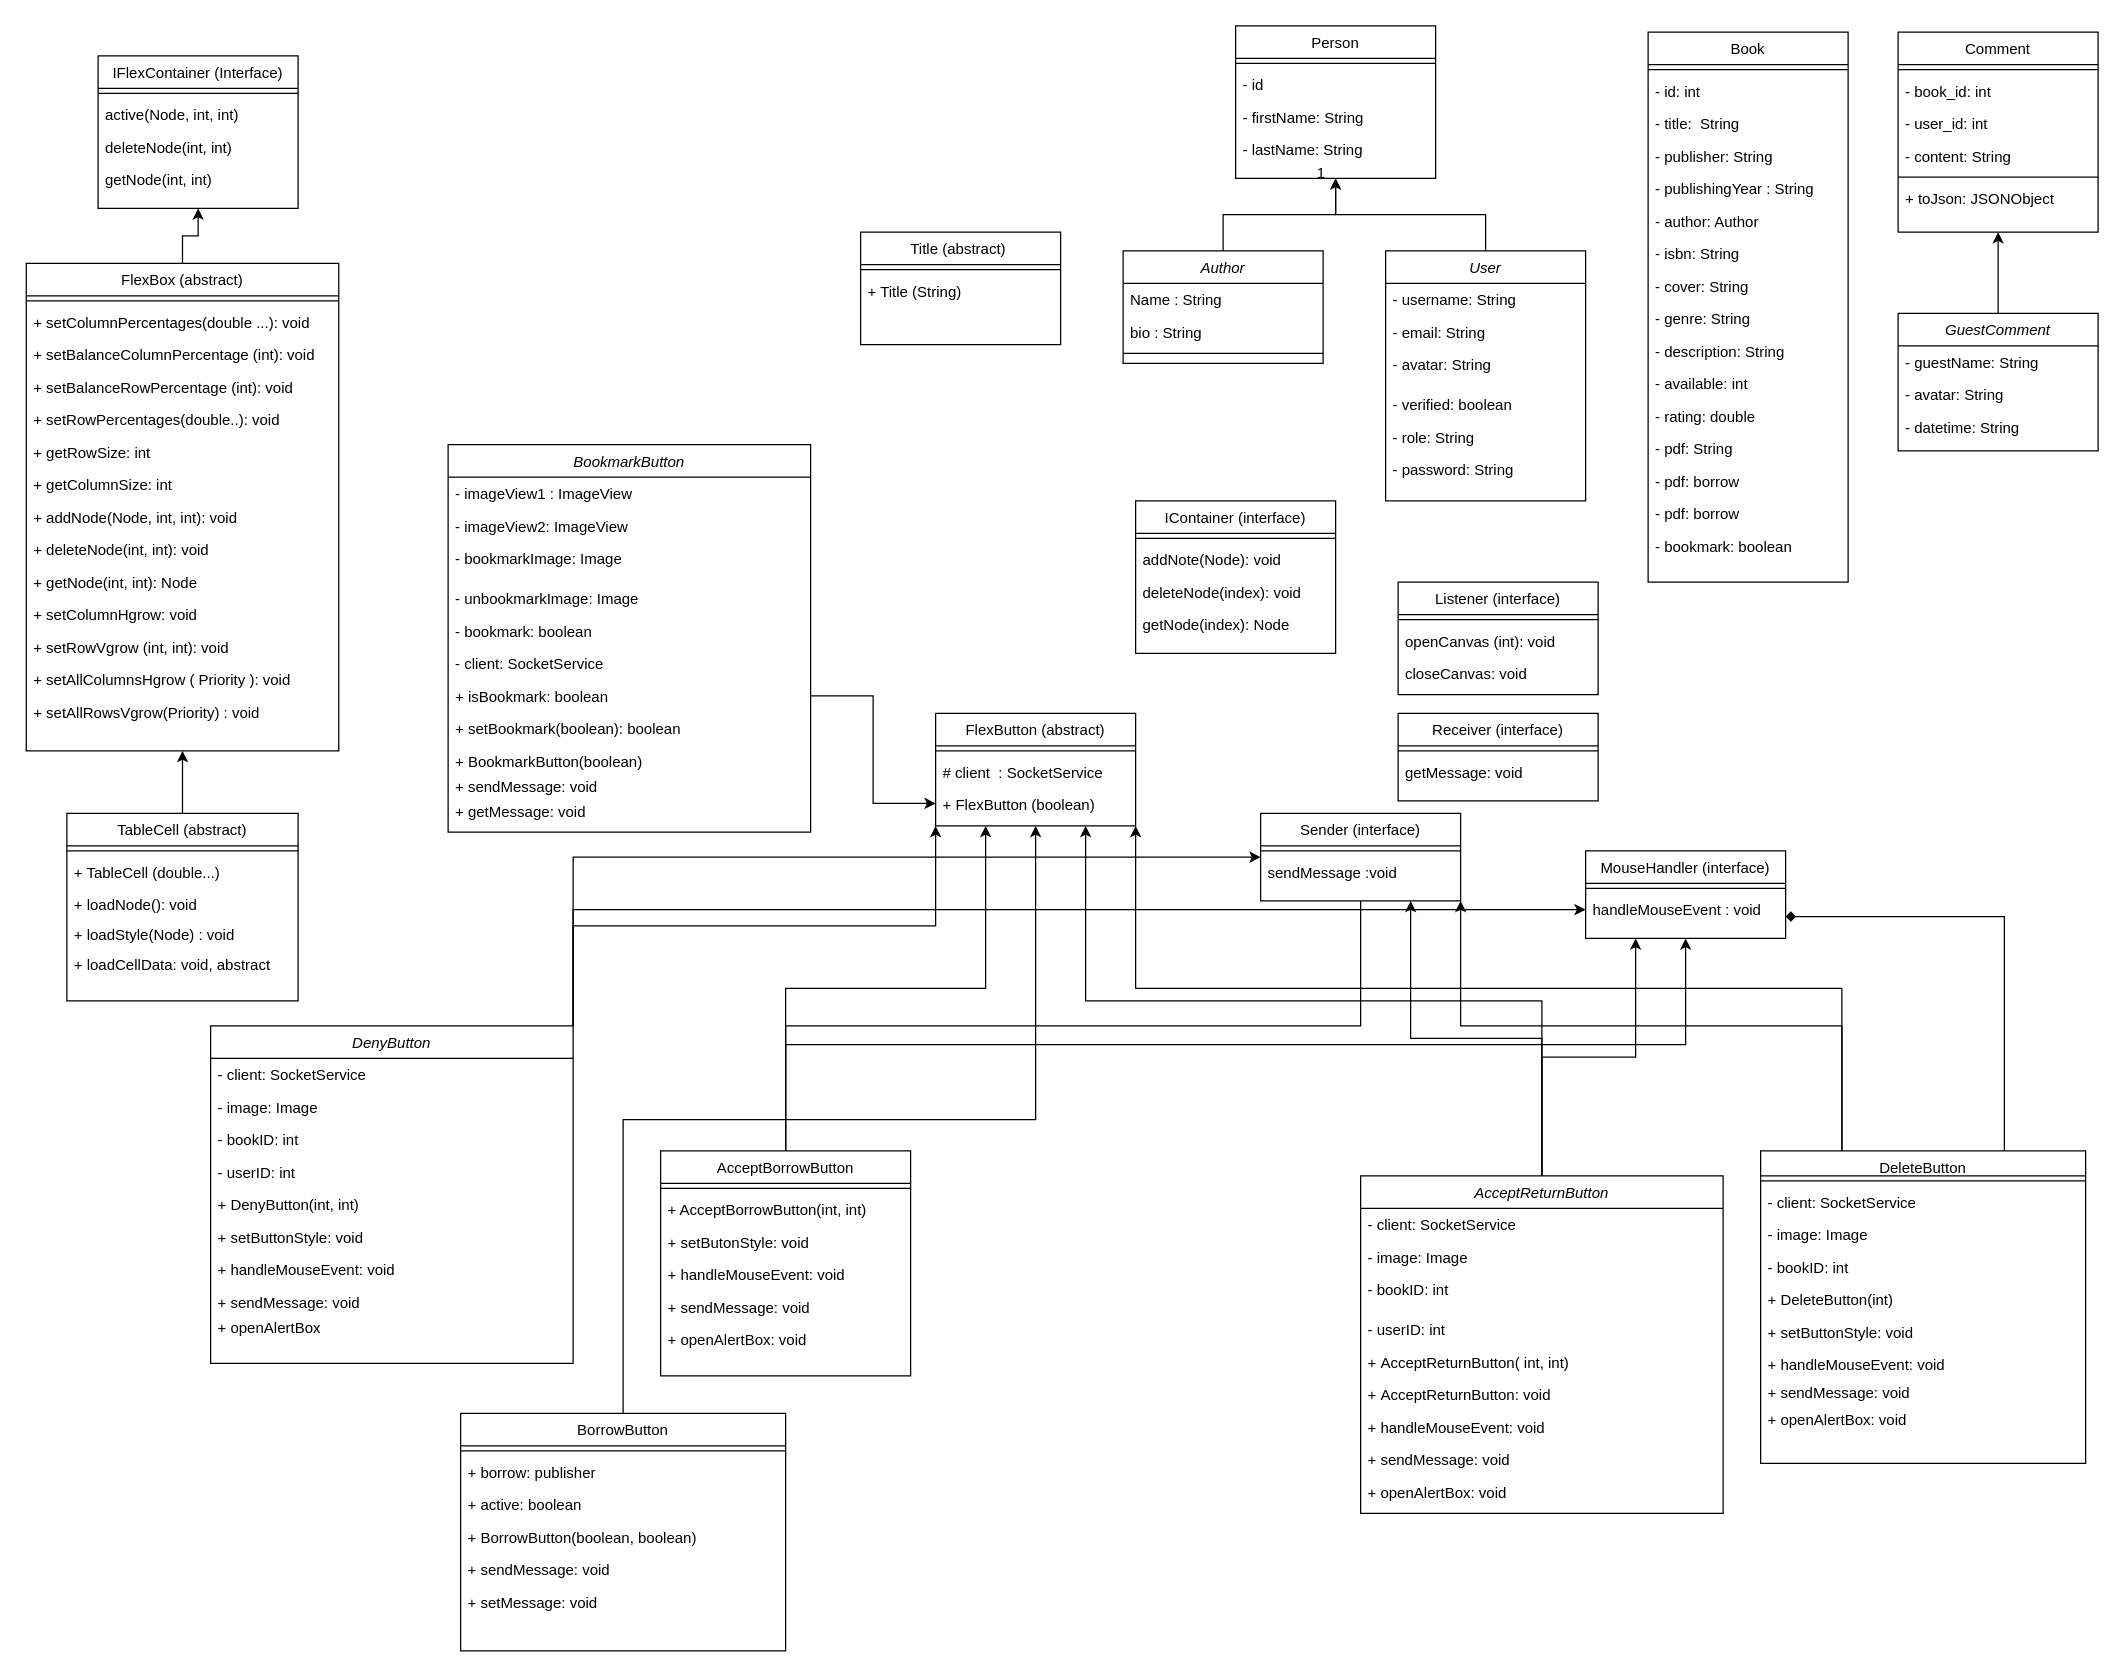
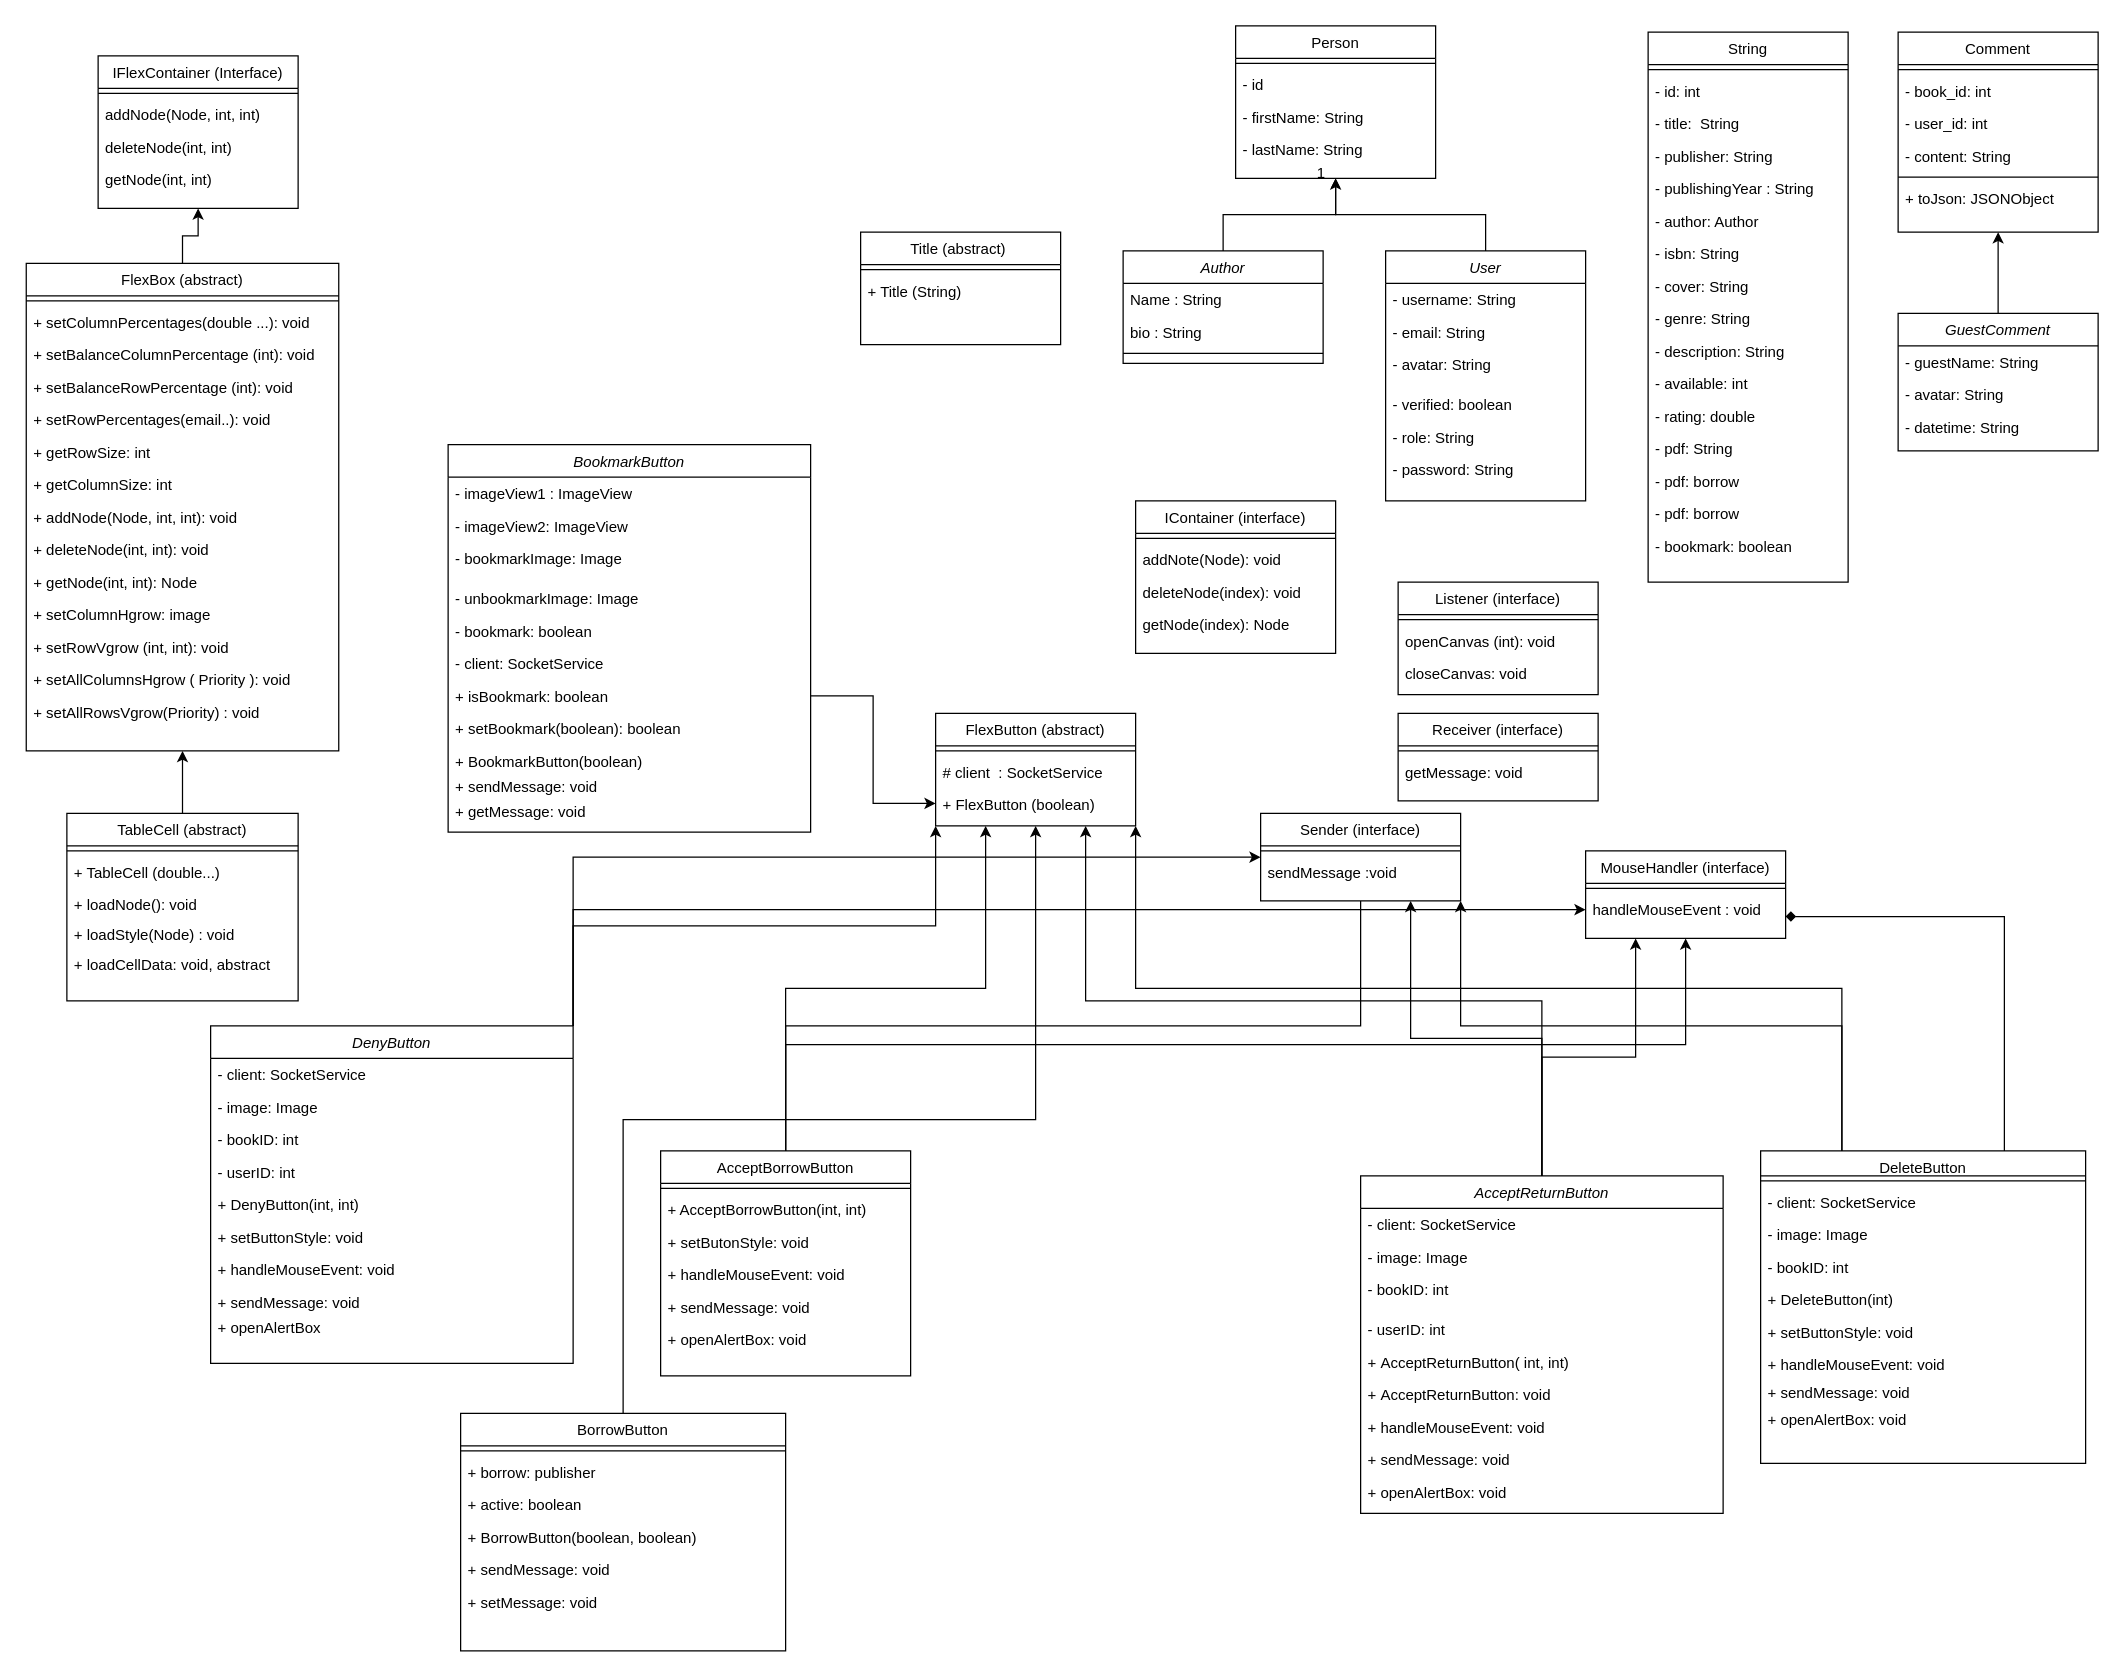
(1748, 49) -> (1748, 49)
(184, 115) -> (190, 115)
(166, 420) -> (160, 420)
(116, 615) -> (120, 615)
